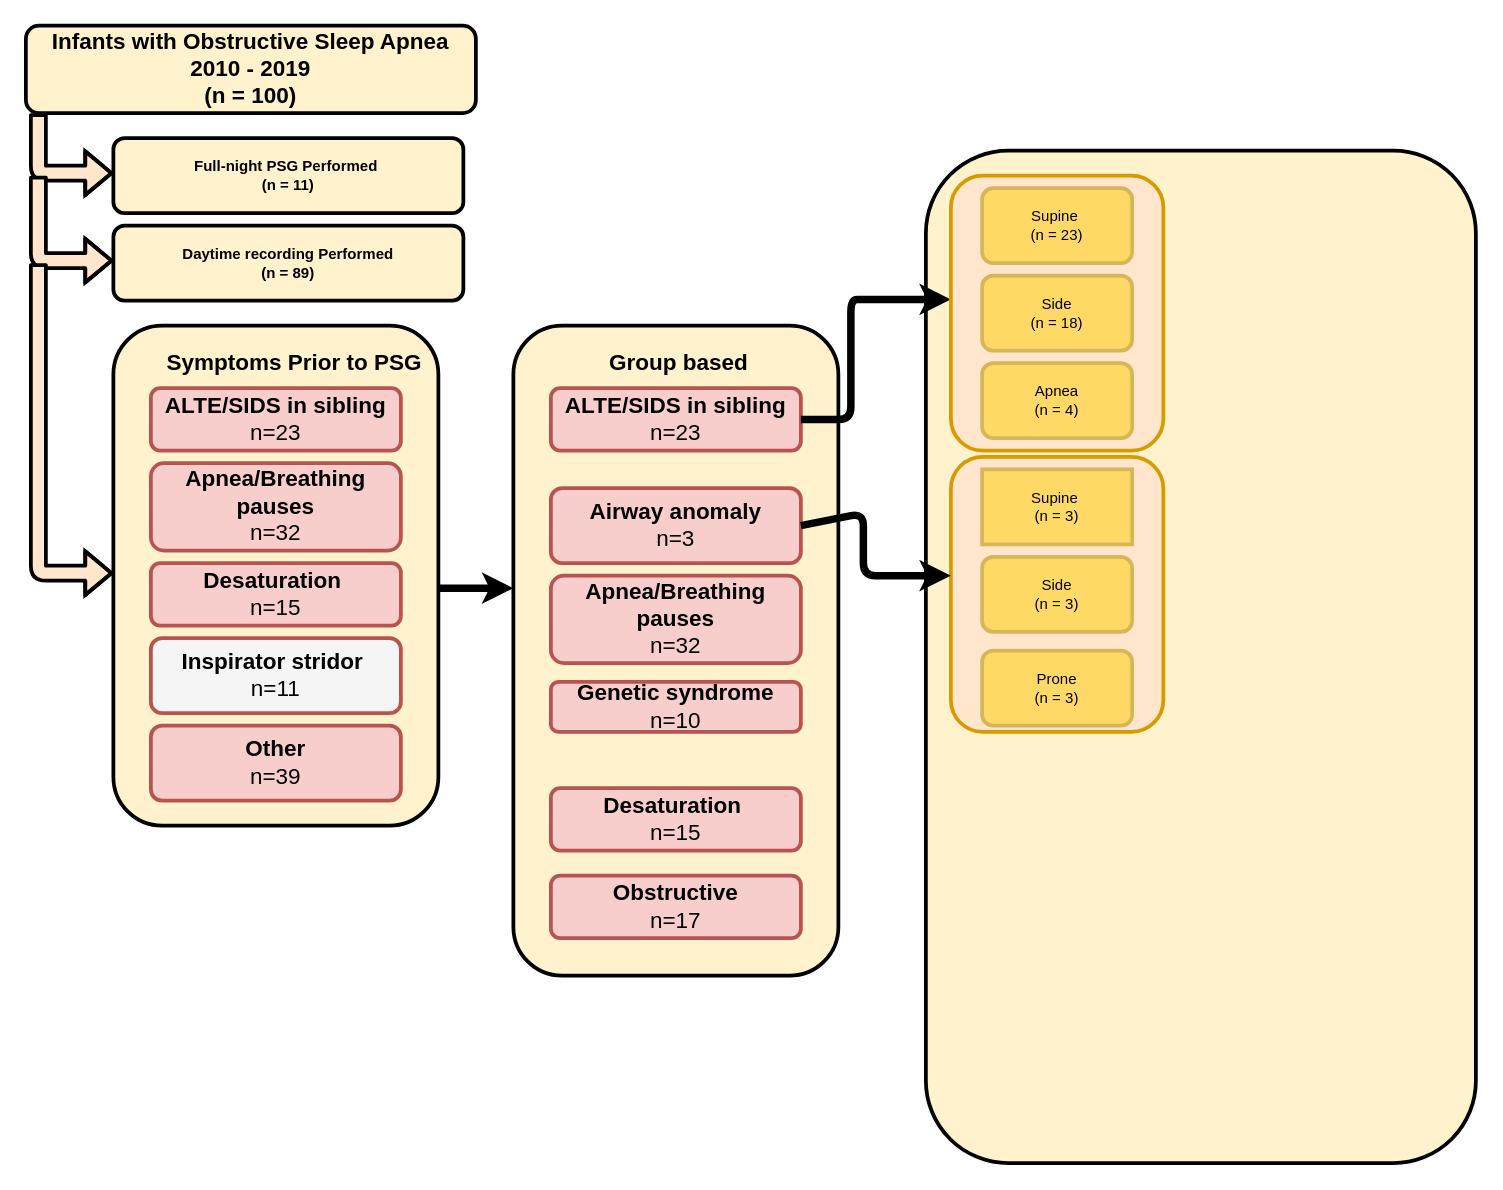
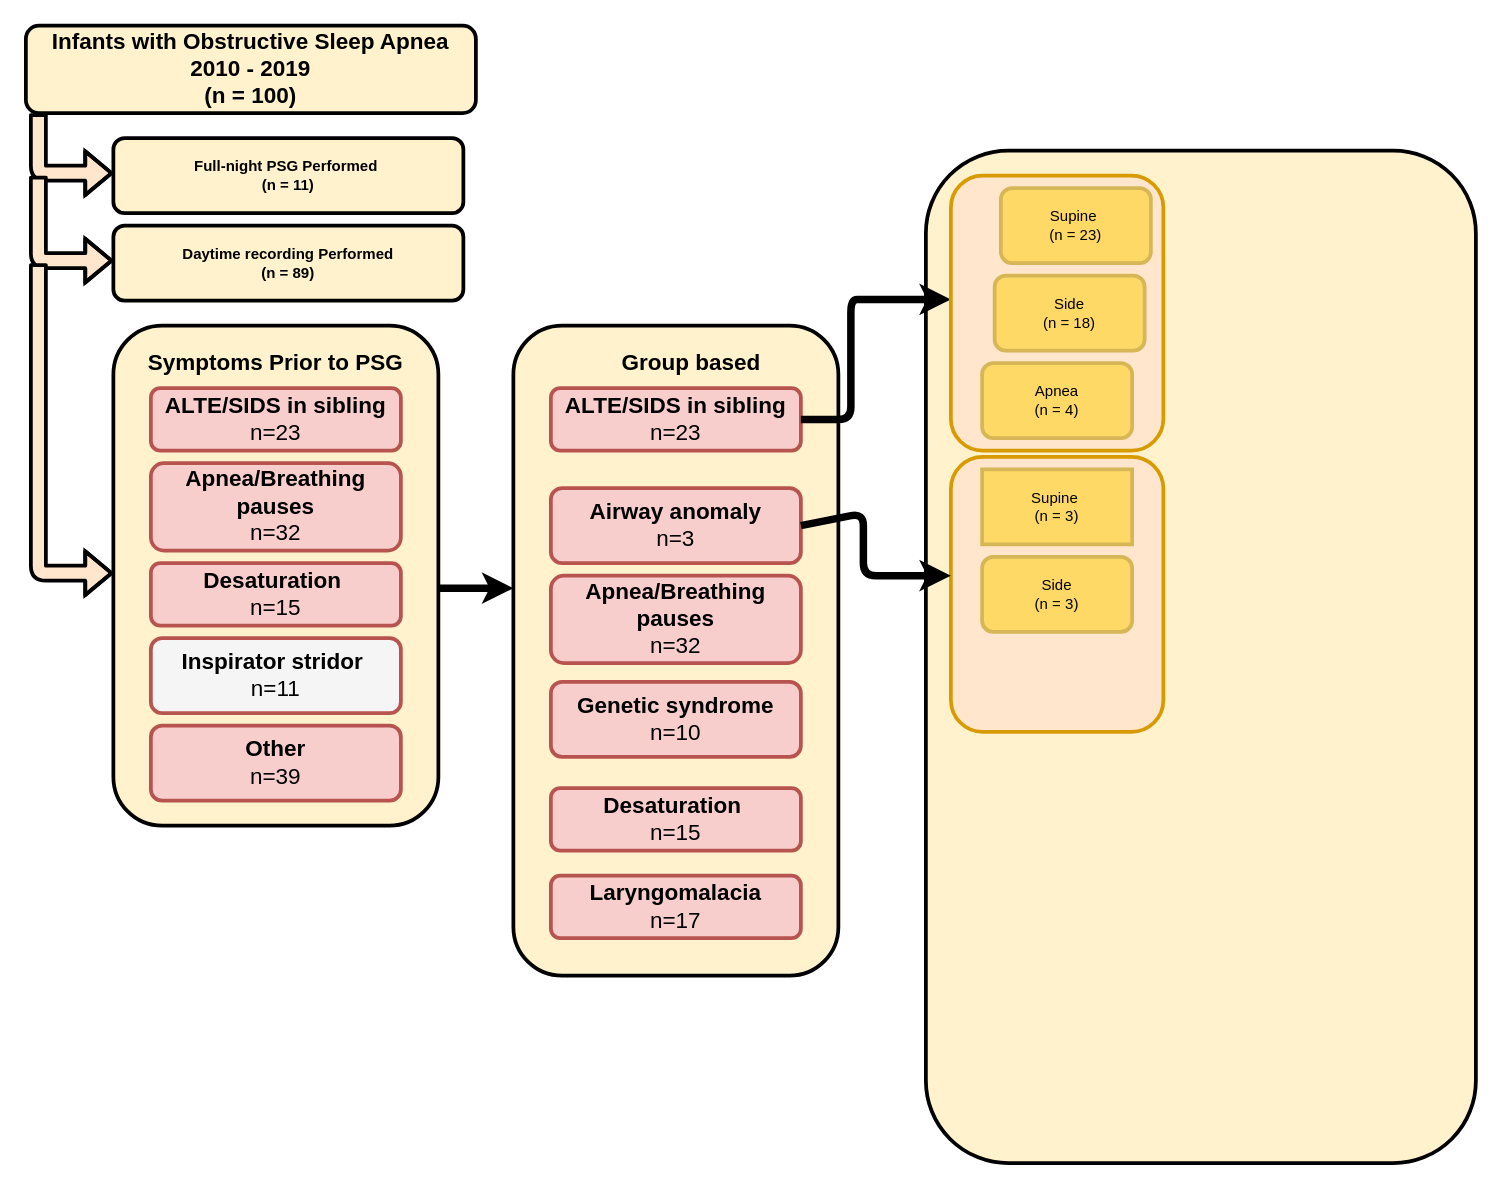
(1057, 226) -> (1076, 226)
(1057, 313) -> (1069, 313)
(294, 363) -> (276, 363)
(682, 363) -> (694, 363)
(1057, 688) -> none
(676, 707) -> (676, 719)
(676, 907) -> (676, 907)
